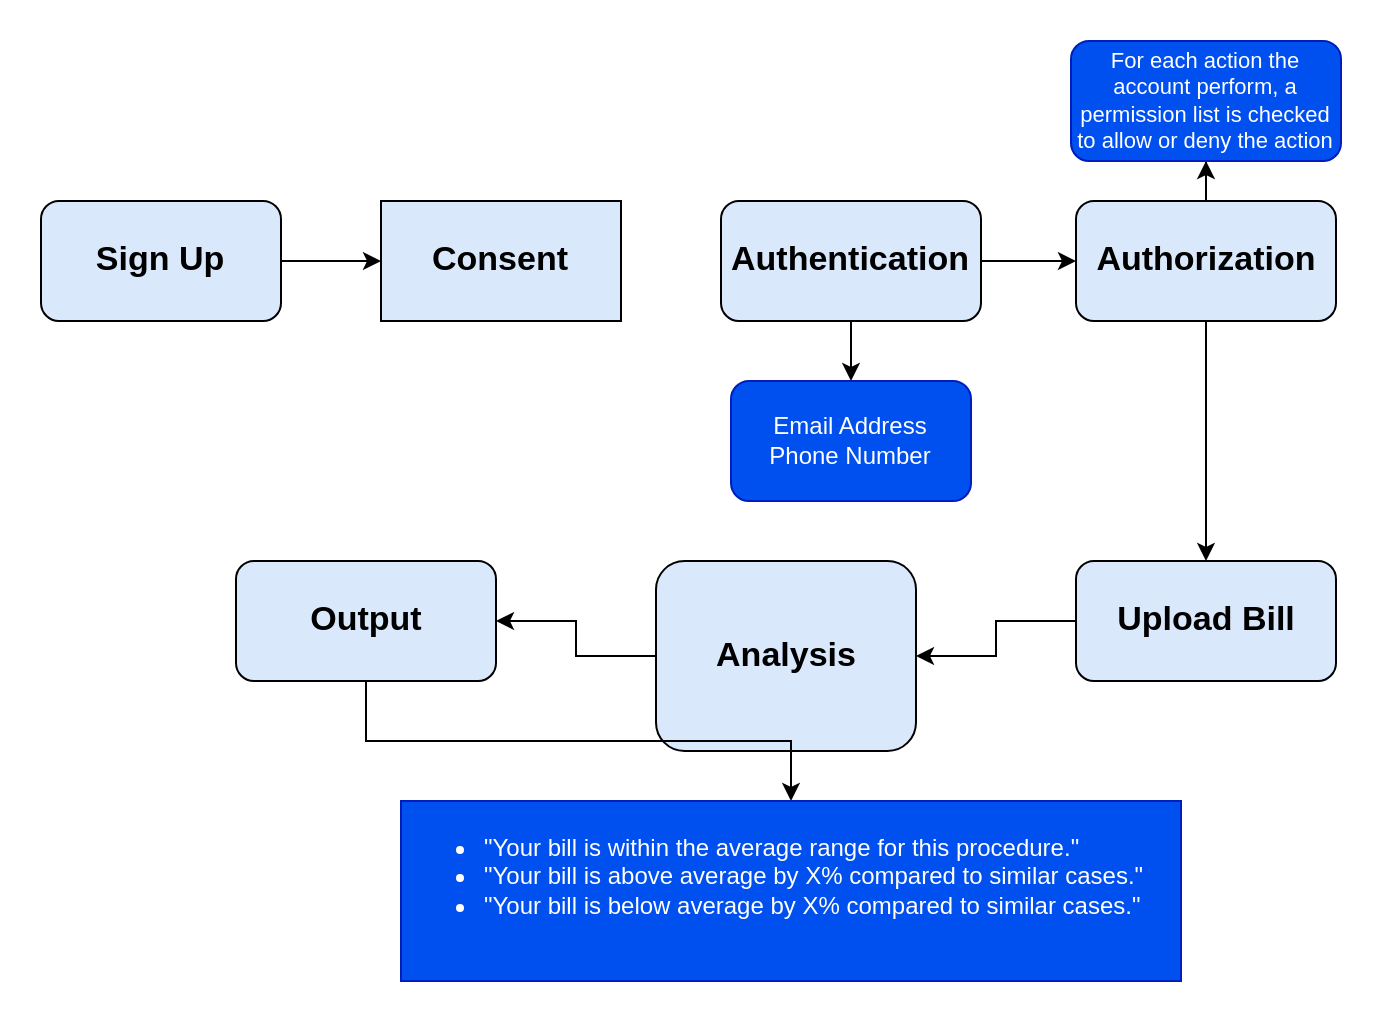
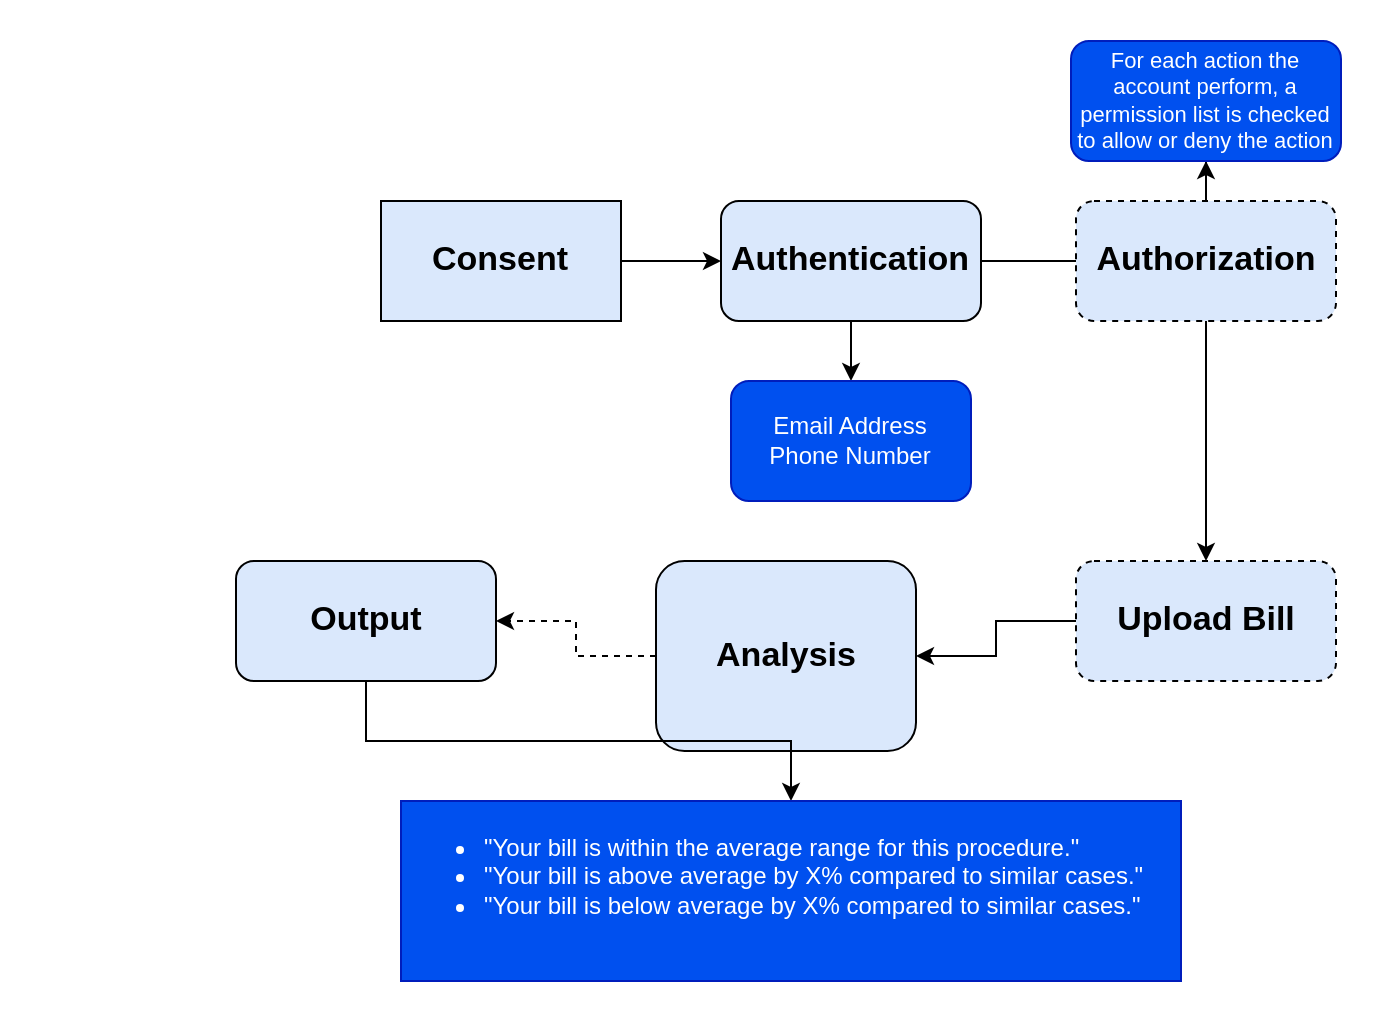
(161, 261) -> none
(324, 261) -> none
none -> (664, 261)
(1061, 261) -> (1067, 261)
(1206, 261) -> (1206, 261)
(1206, 621) -> (1206, 621)
(576, 643) -> (576, 643)
